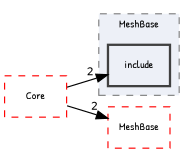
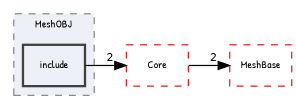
(139, 25) -> (54, 25)
(82, 83) -> (102, 65)
